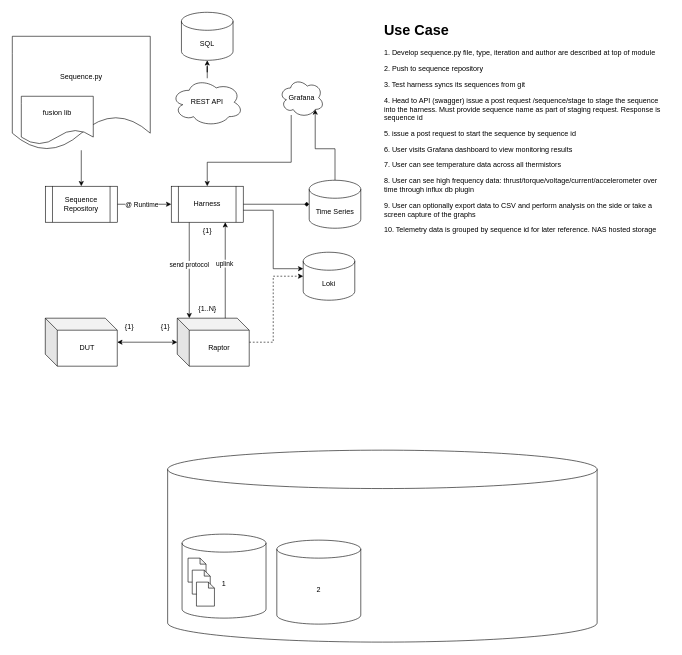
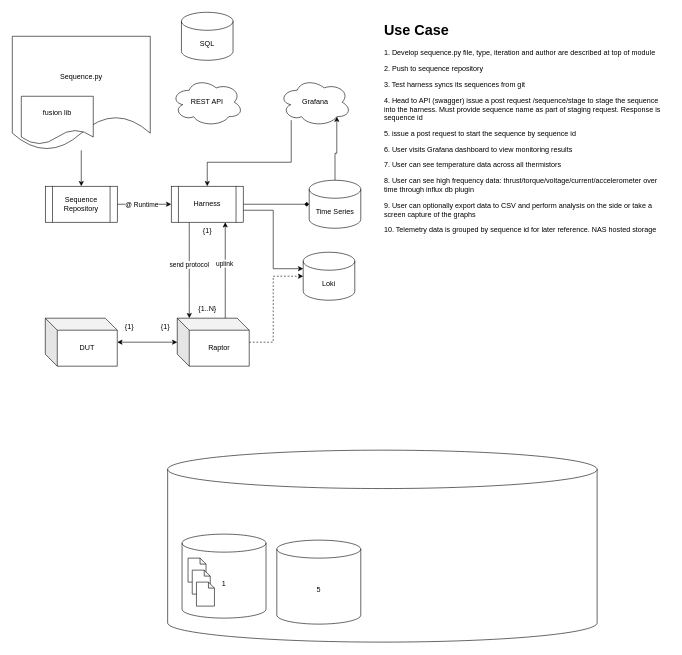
(207, 69) -> none
(302, 98) -> (315, 102)
(319, 590) -> (319, 590)
